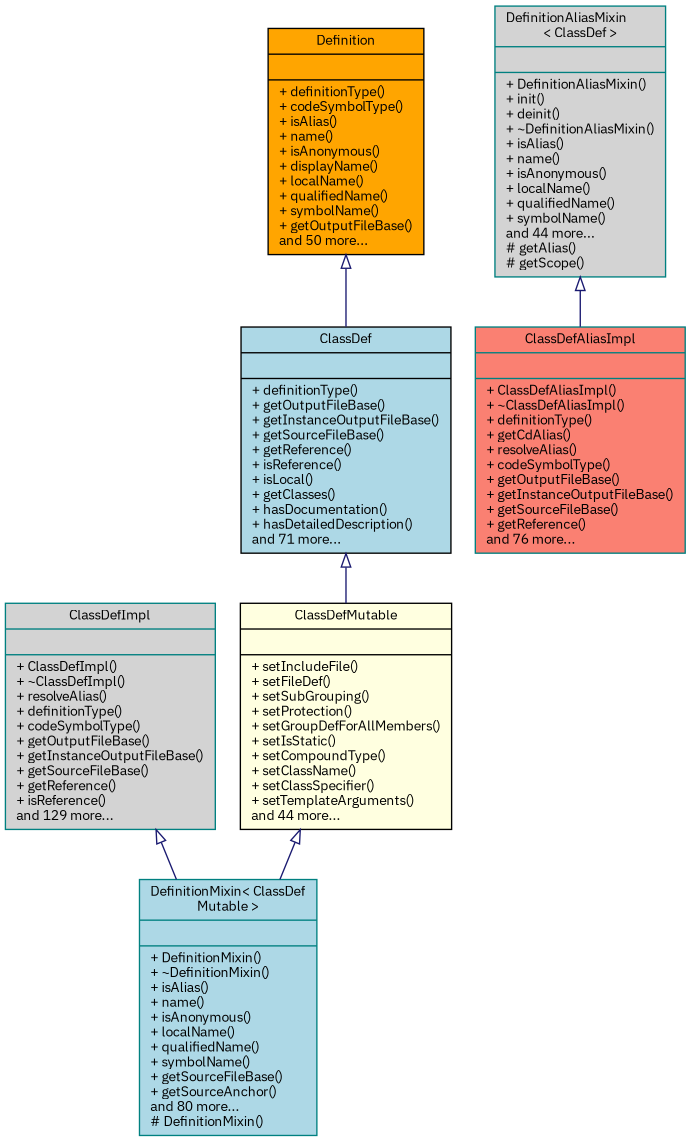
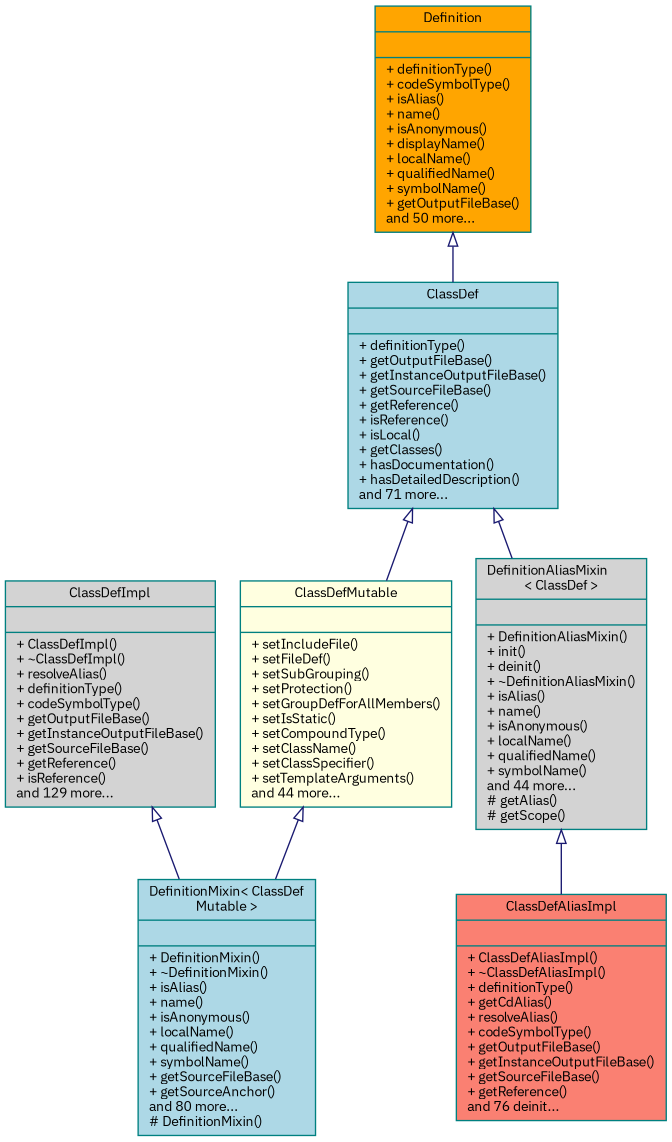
(346, 142) -> (453, 119)
(346, 440) -> (453, 395)
none -> (505, 540)
(532, 540) -> (514, 1107)
(346, 716) -> (346, 694)
